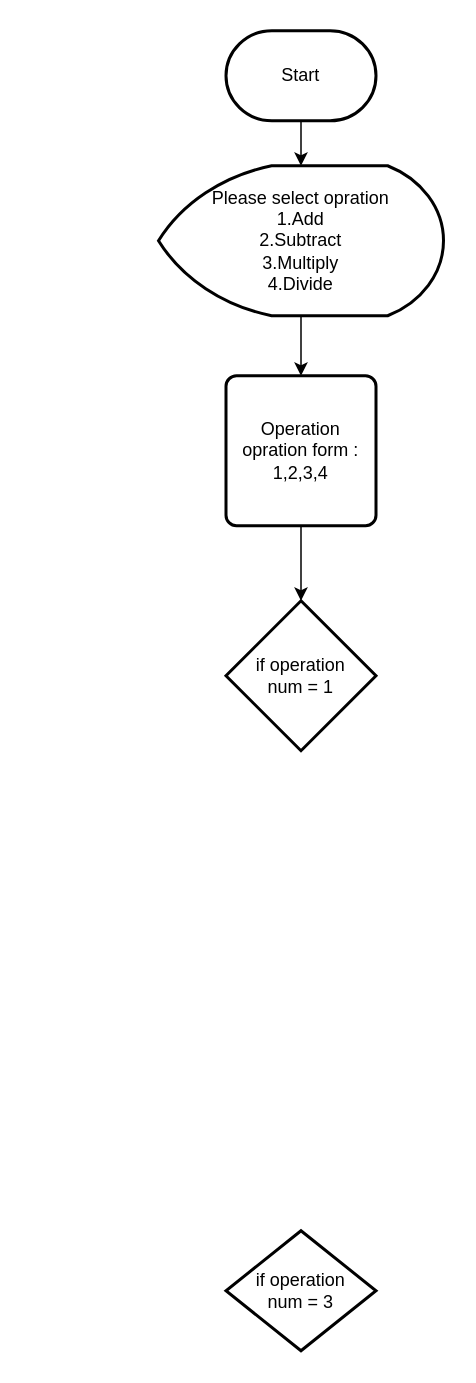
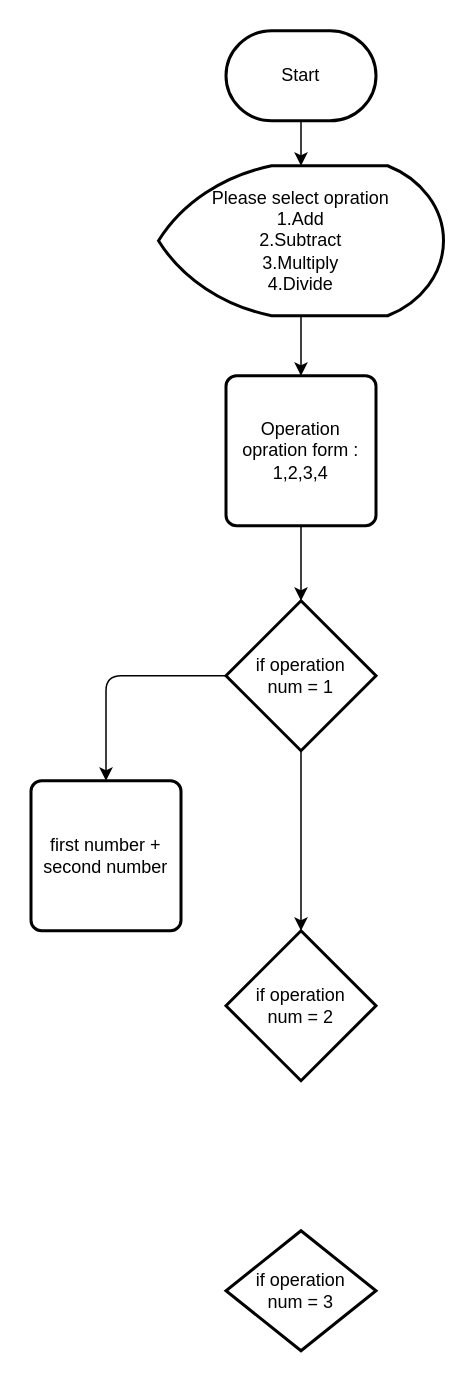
none -> (123, 676)
none -> (301, 836)
none -> (106, 856)
none -> (301, 1006)
